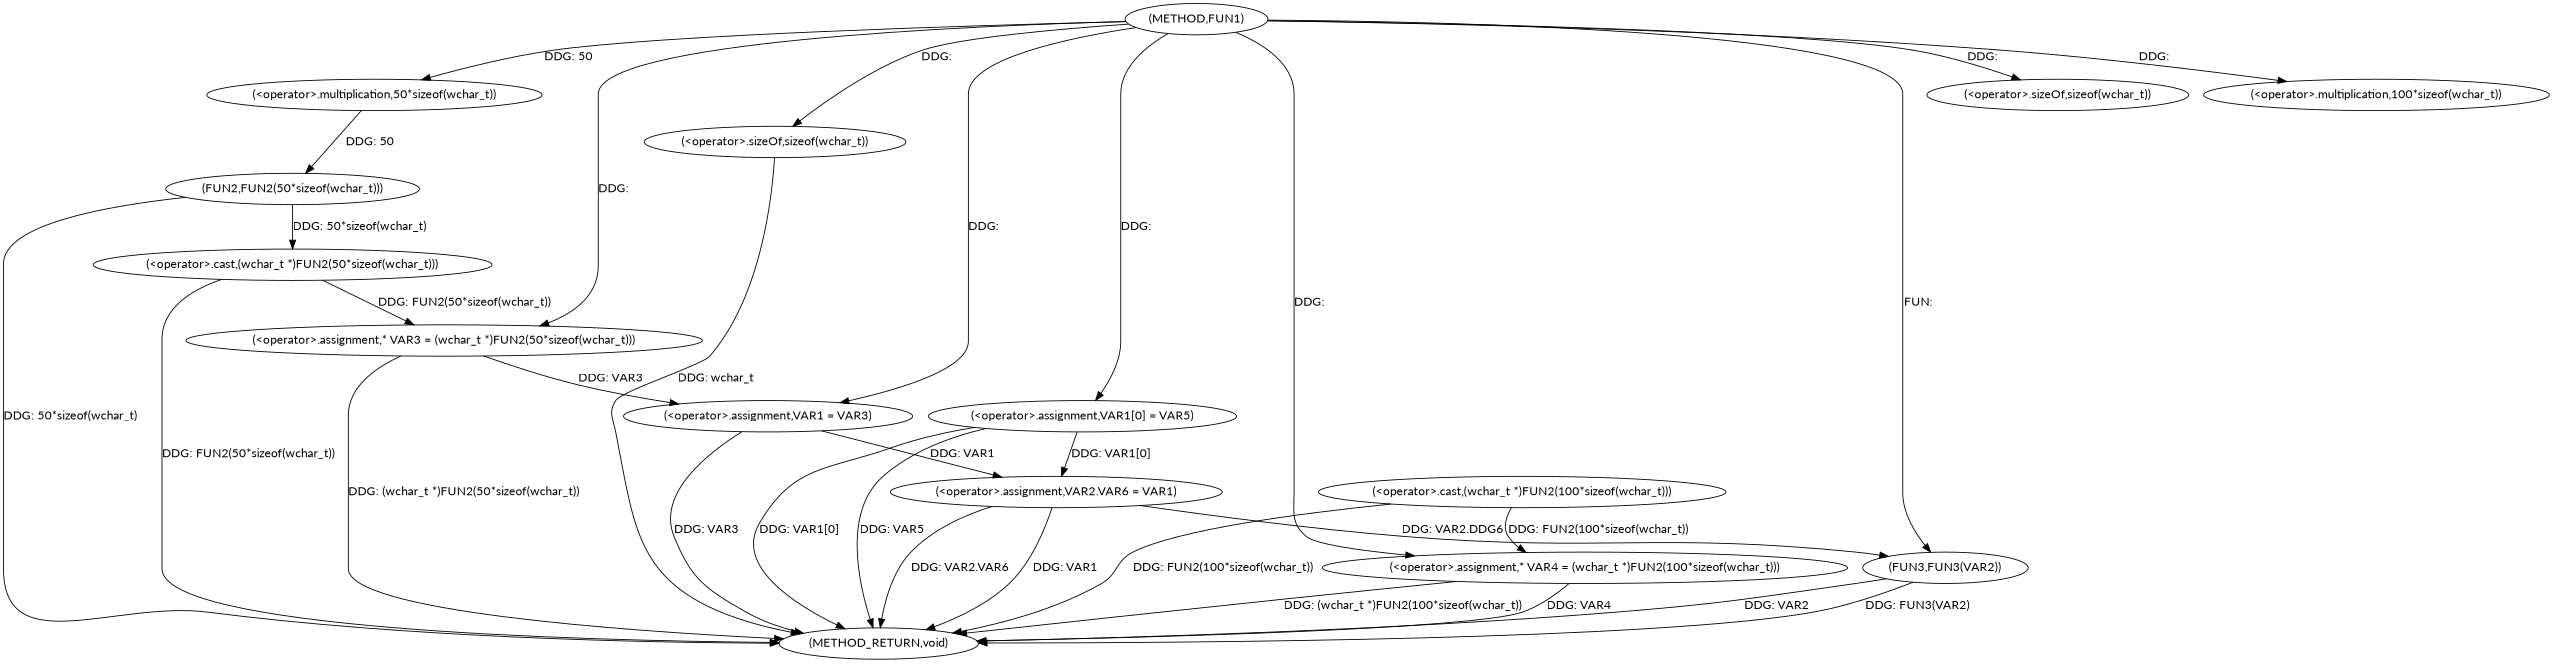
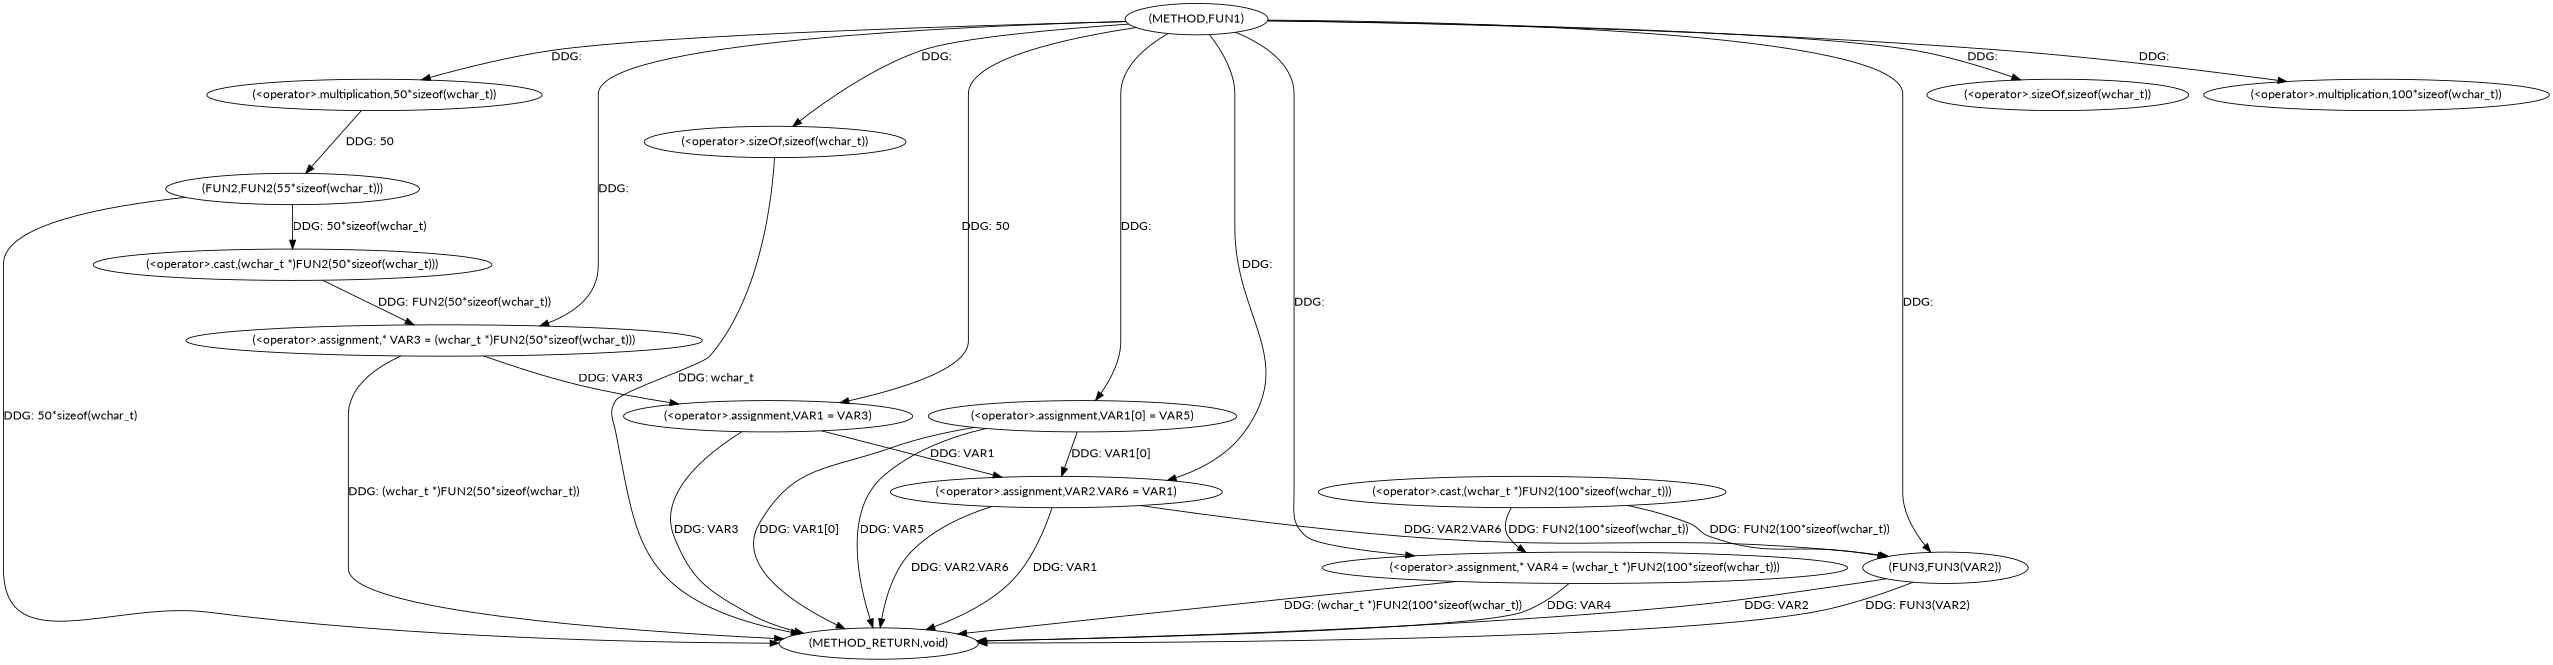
(569, 57) -> (569, 57)
(293, 189) -> (293, 189)
(986, 227) -> (986, 227)
none -> (1241, 276)
(1920, 303) -> (1920, 303)
(1453, 530) -> (1453, 530)
(1166, 540) -> (1711, 537)
(277, 614) -> none
